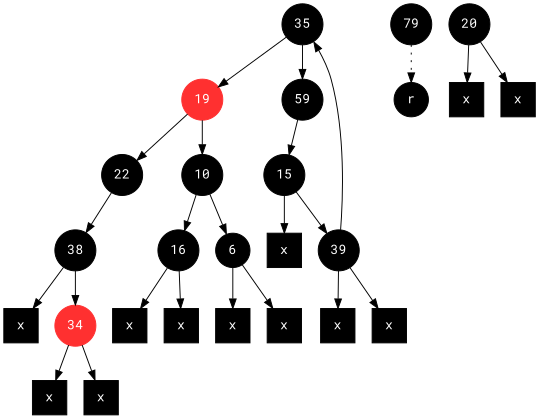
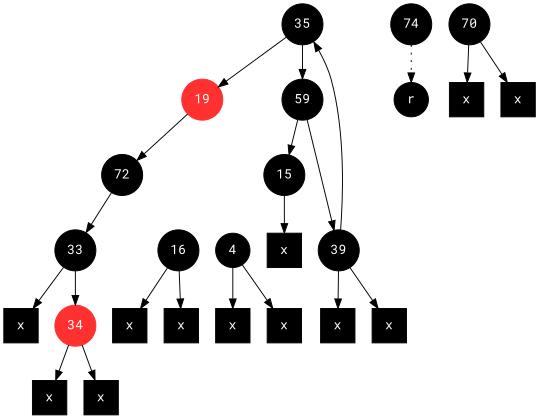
(411, 24) -> (411, 24)
(469, 24) -> (469, 24)
(122, 175) -> (122, 175)
(202, 175) -> none
(309, 209) -> (319, 170)
(75, 250) -> (75, 250)
(233, 250) -> (233, 250)
